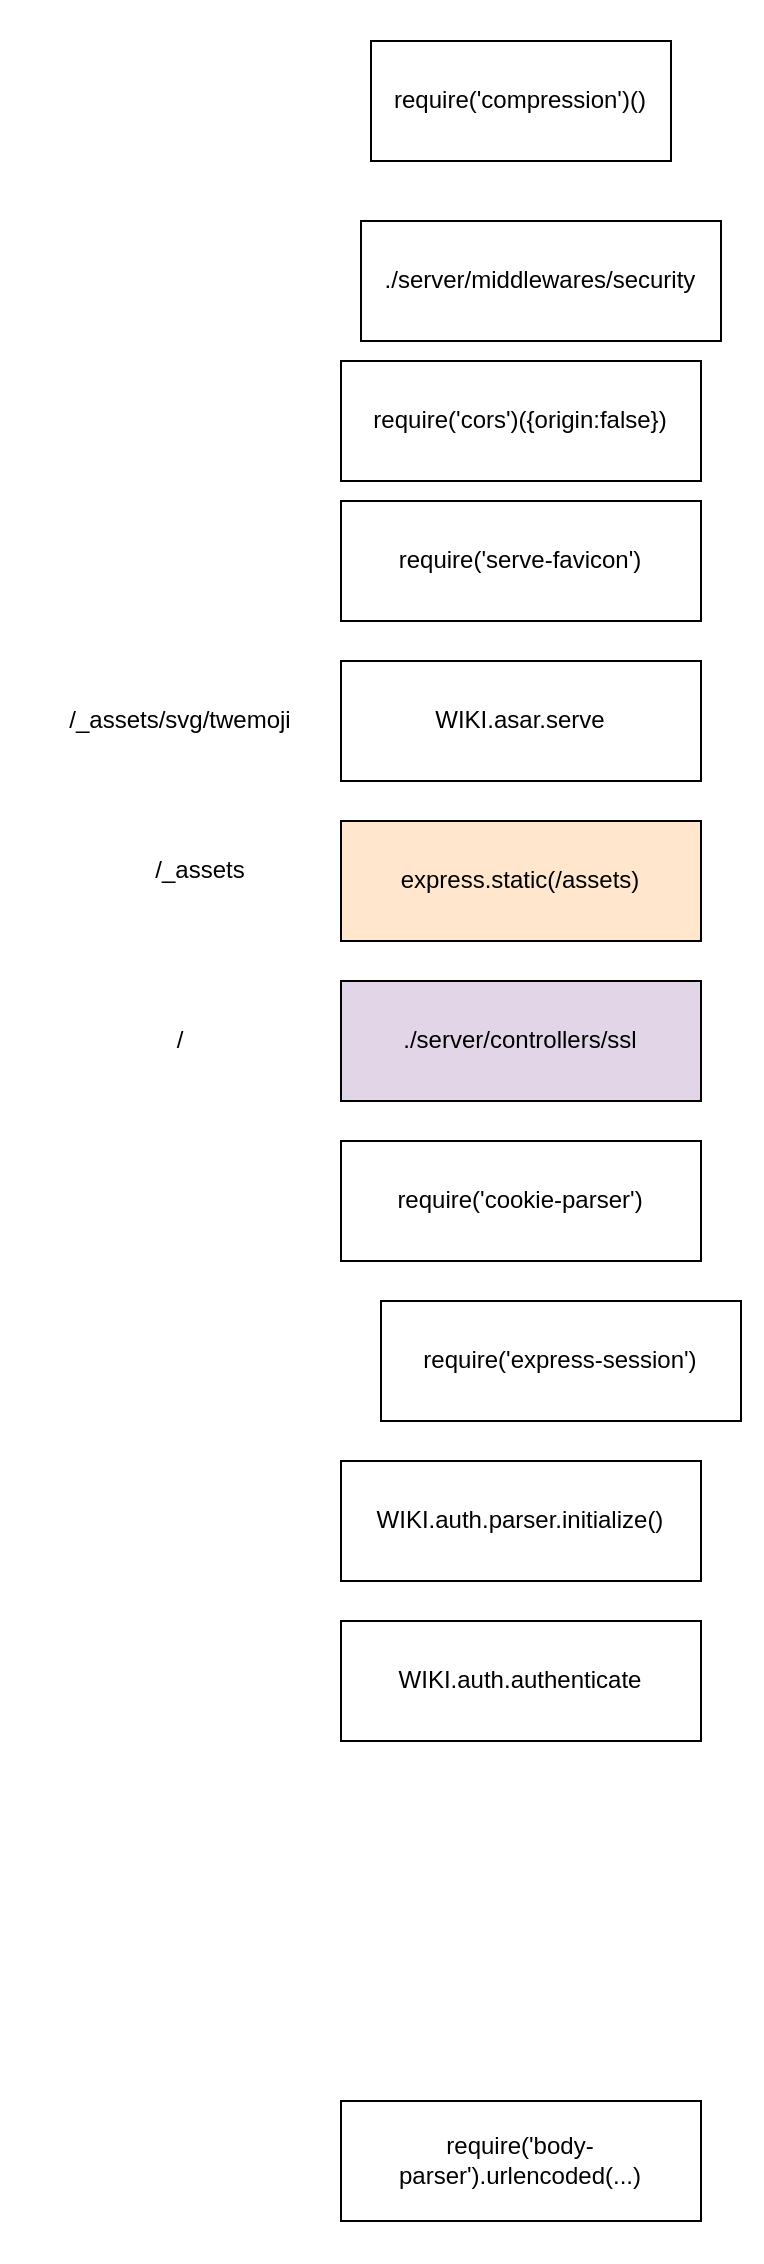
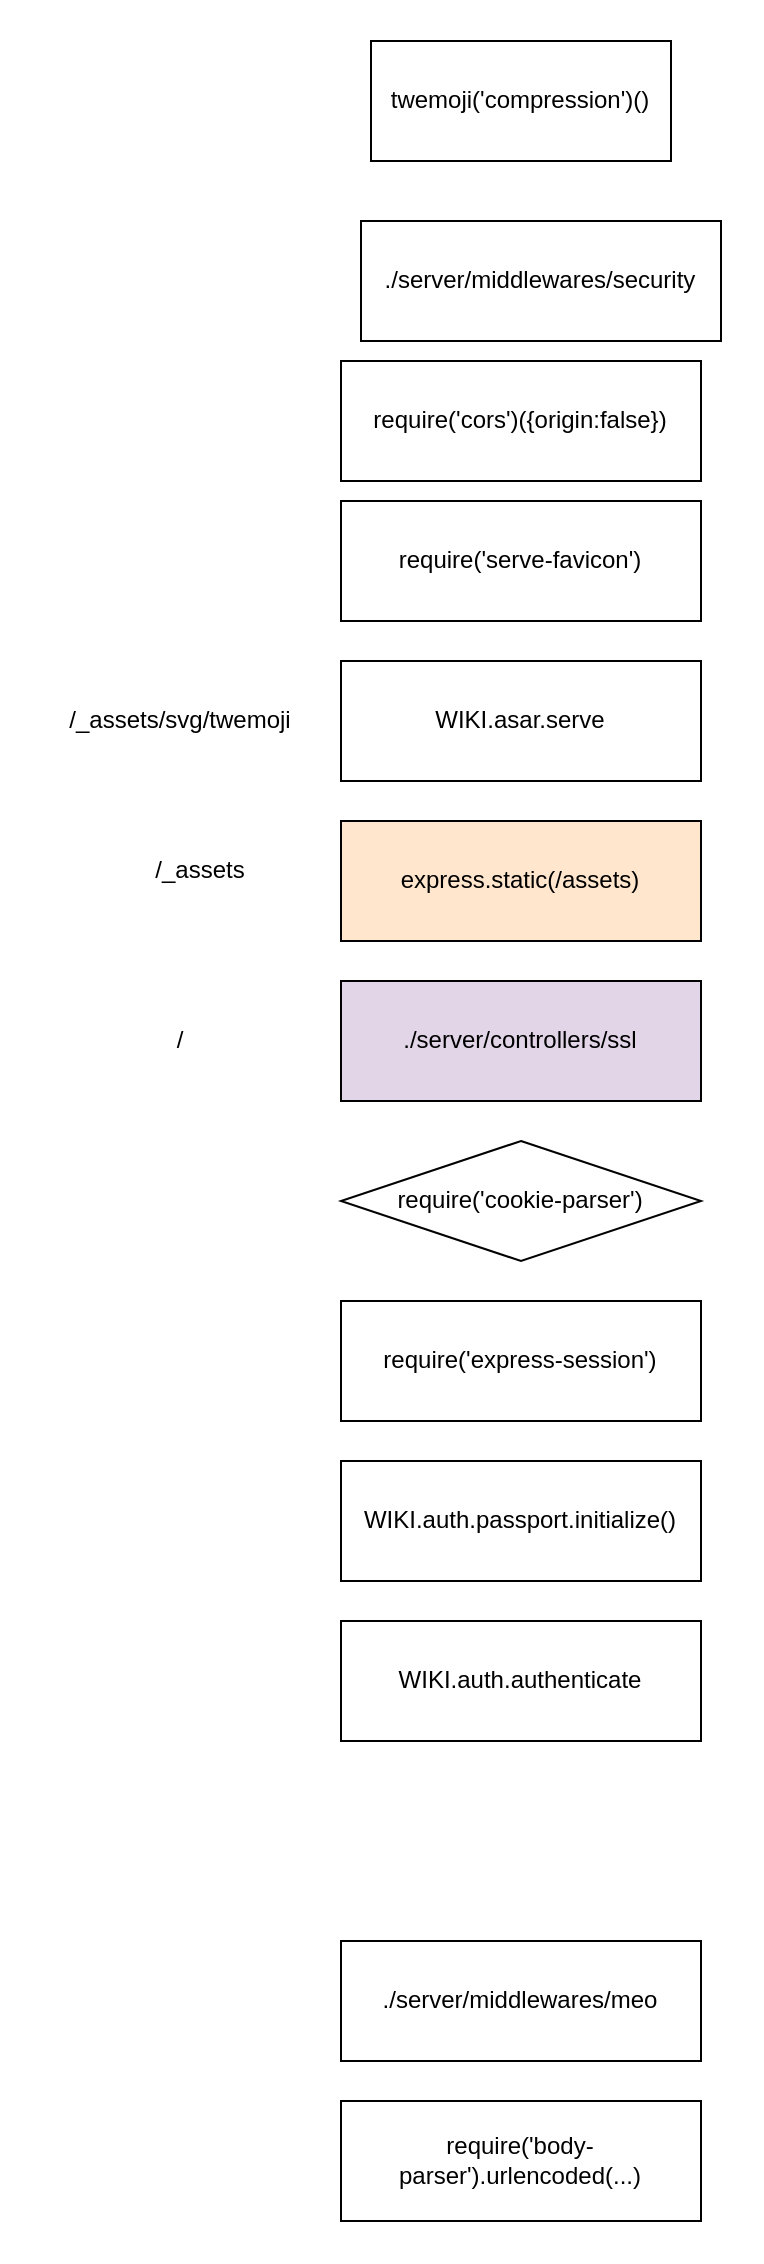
(521, 101) -> (521, 101)
(521, 1201) -> (521, 1201)
(561, 1361) -> (521, 1361)
(521, 1521) -> (521, 1521)
none -> (521, 2001)
